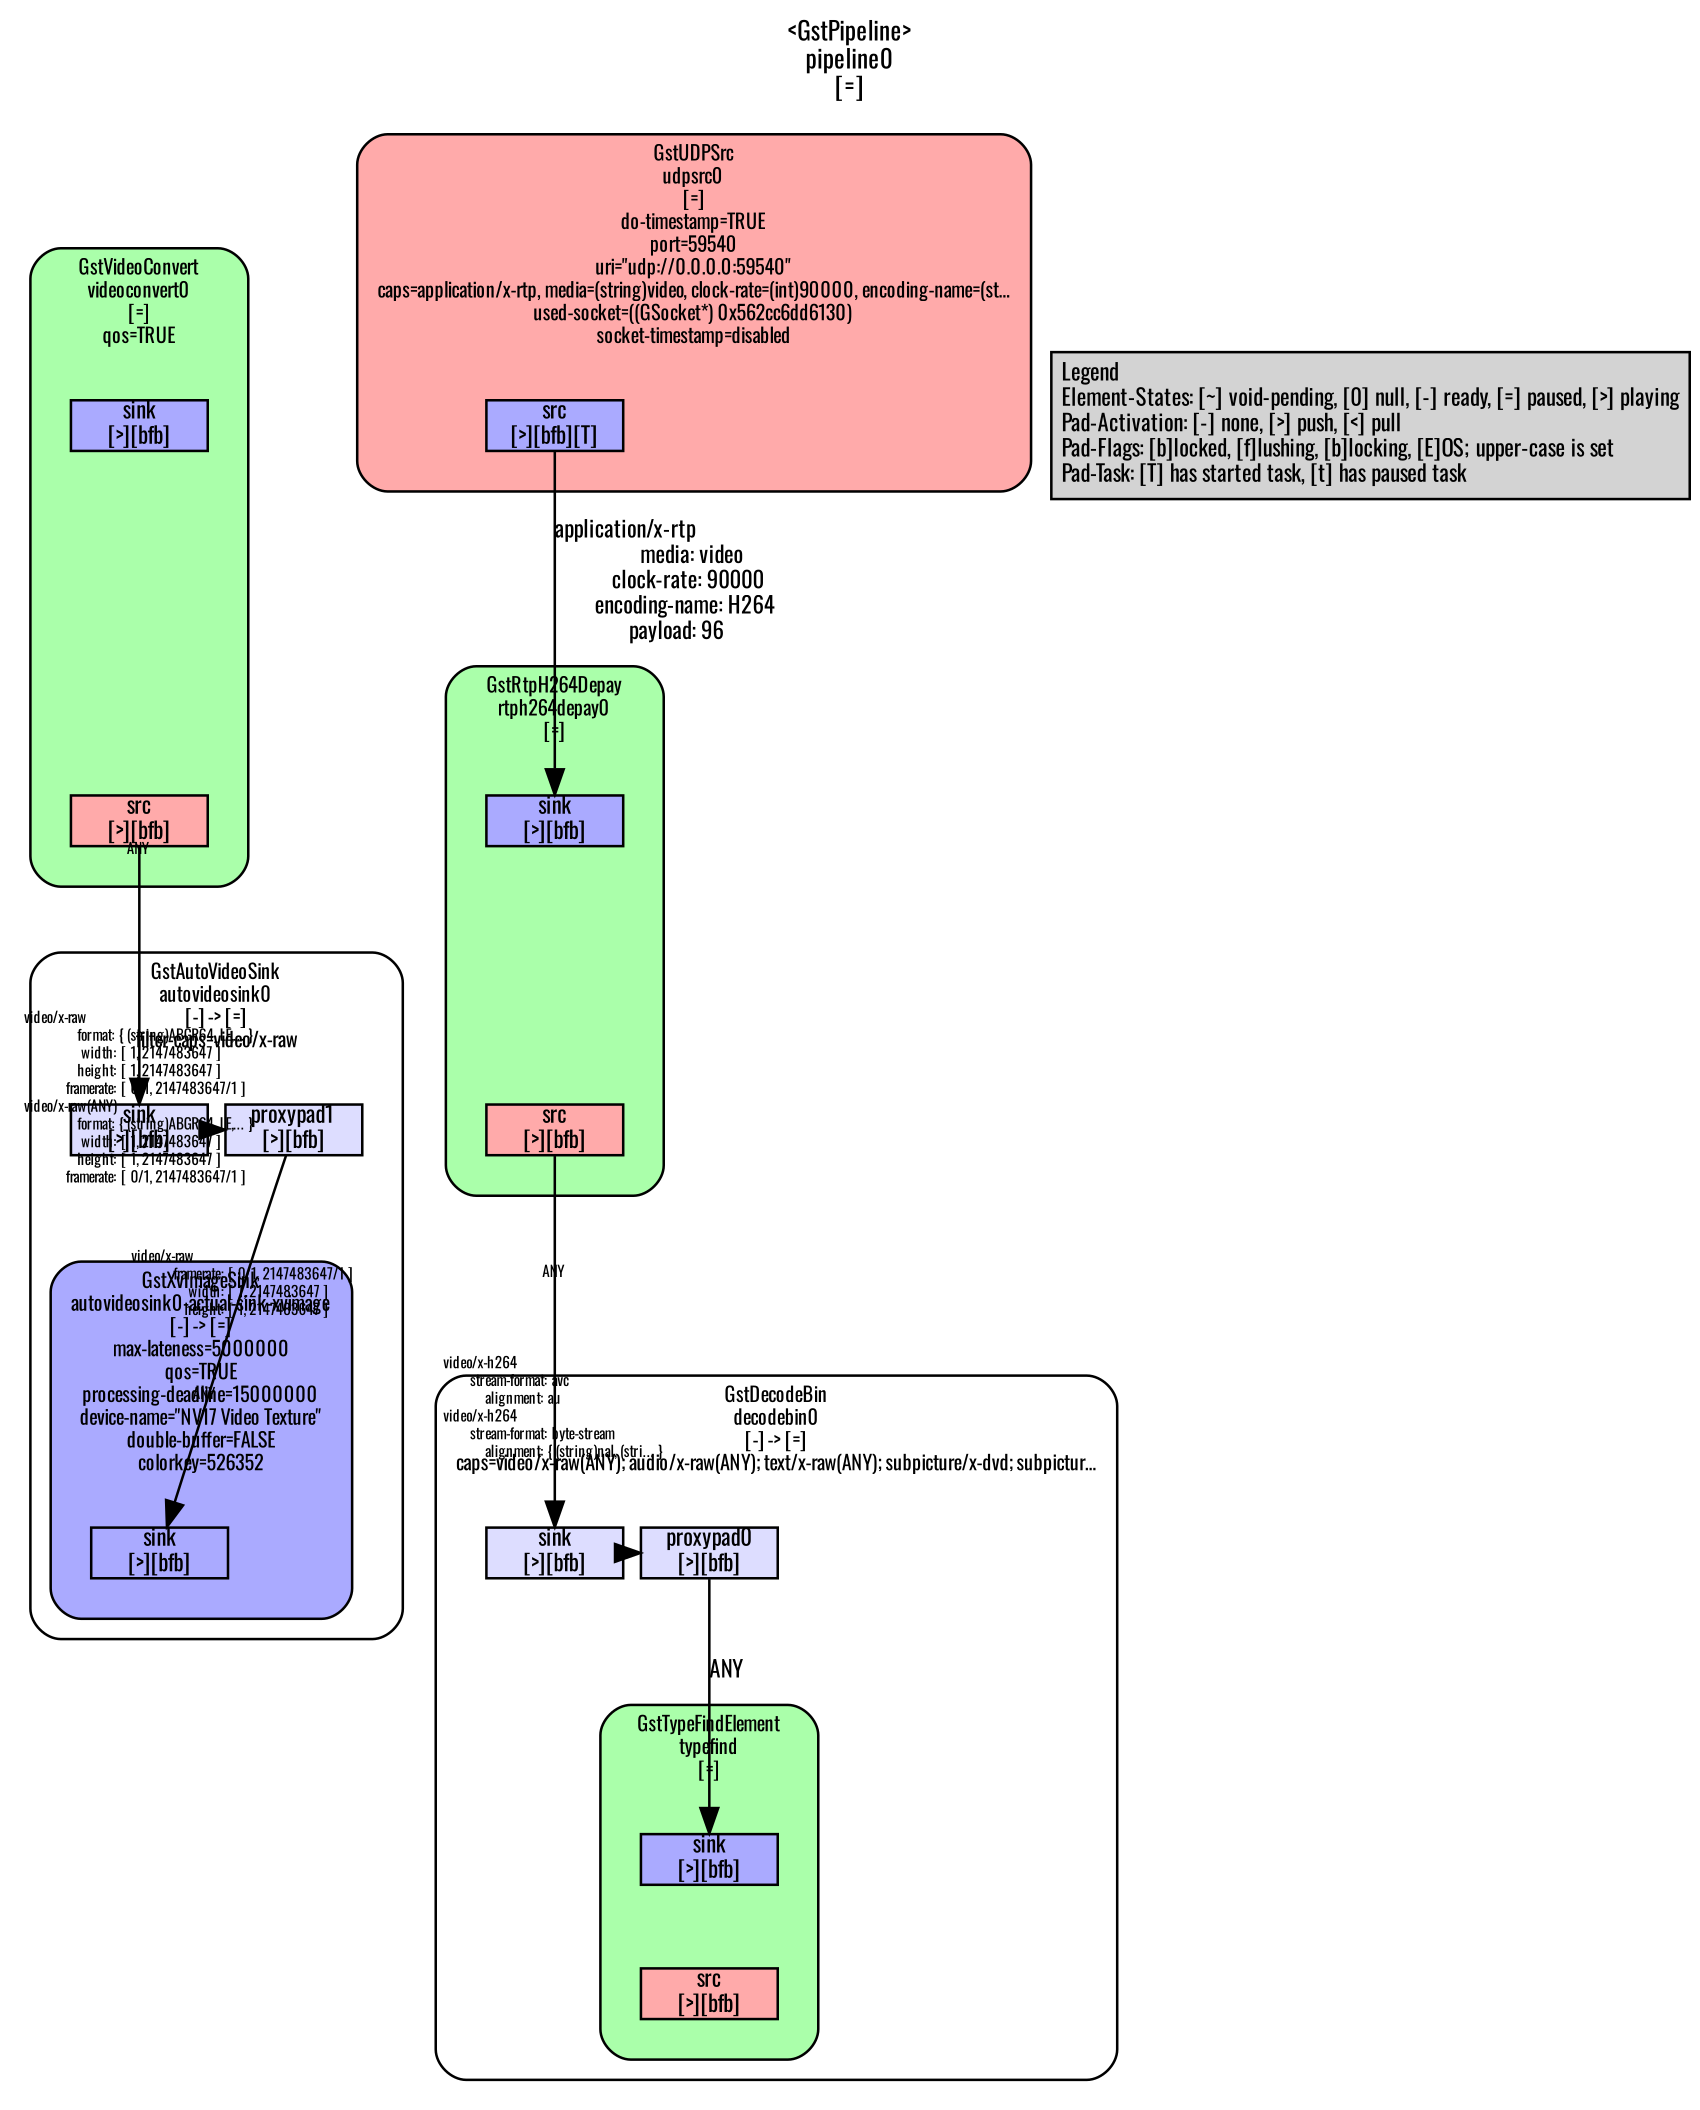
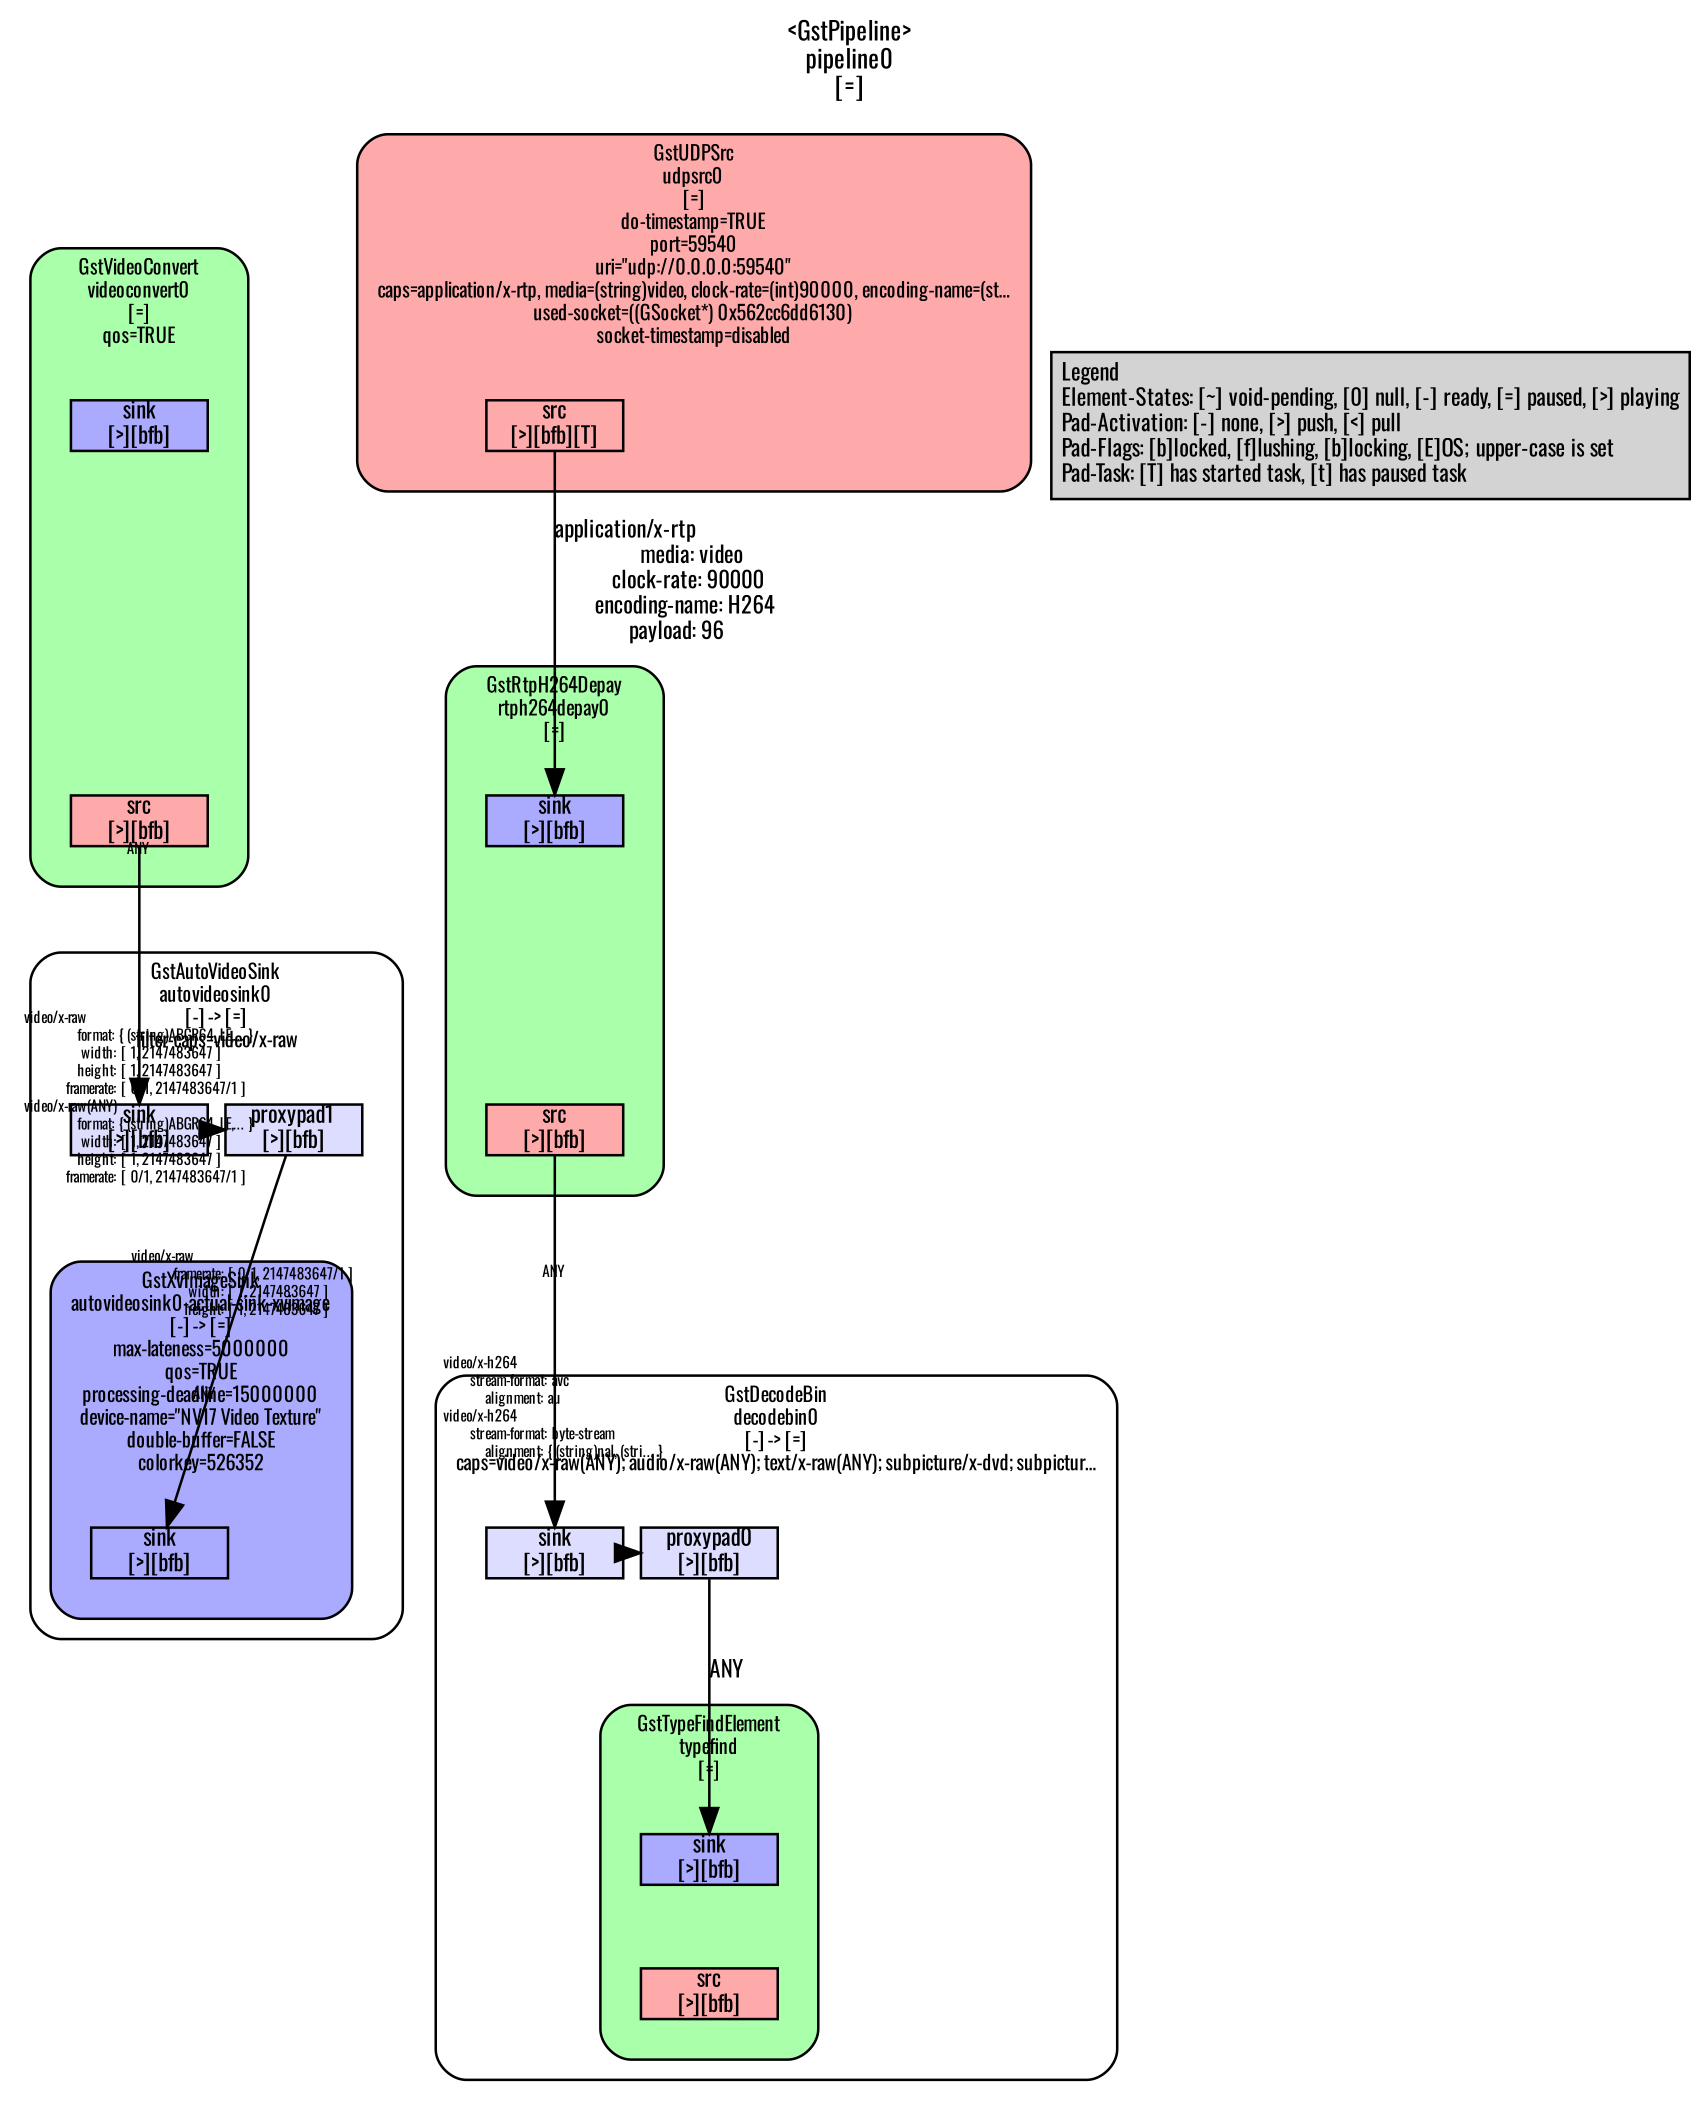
(555, 426) -> (555, 426)
